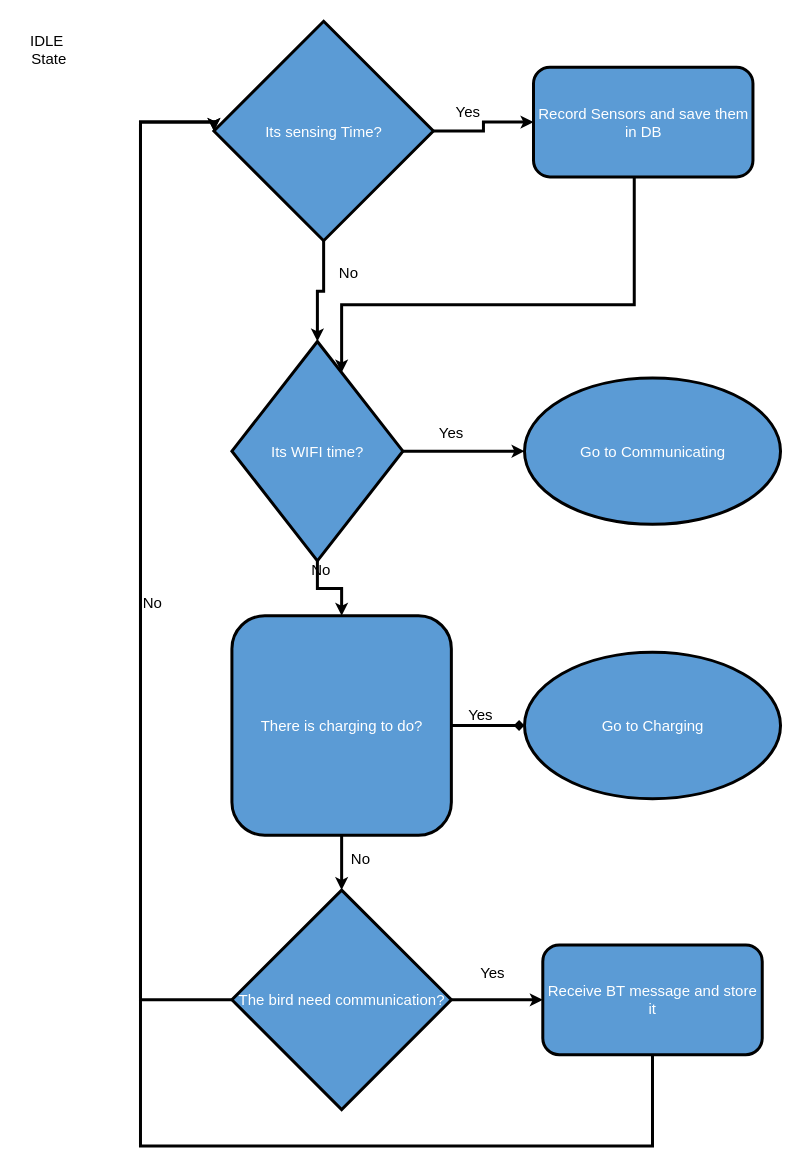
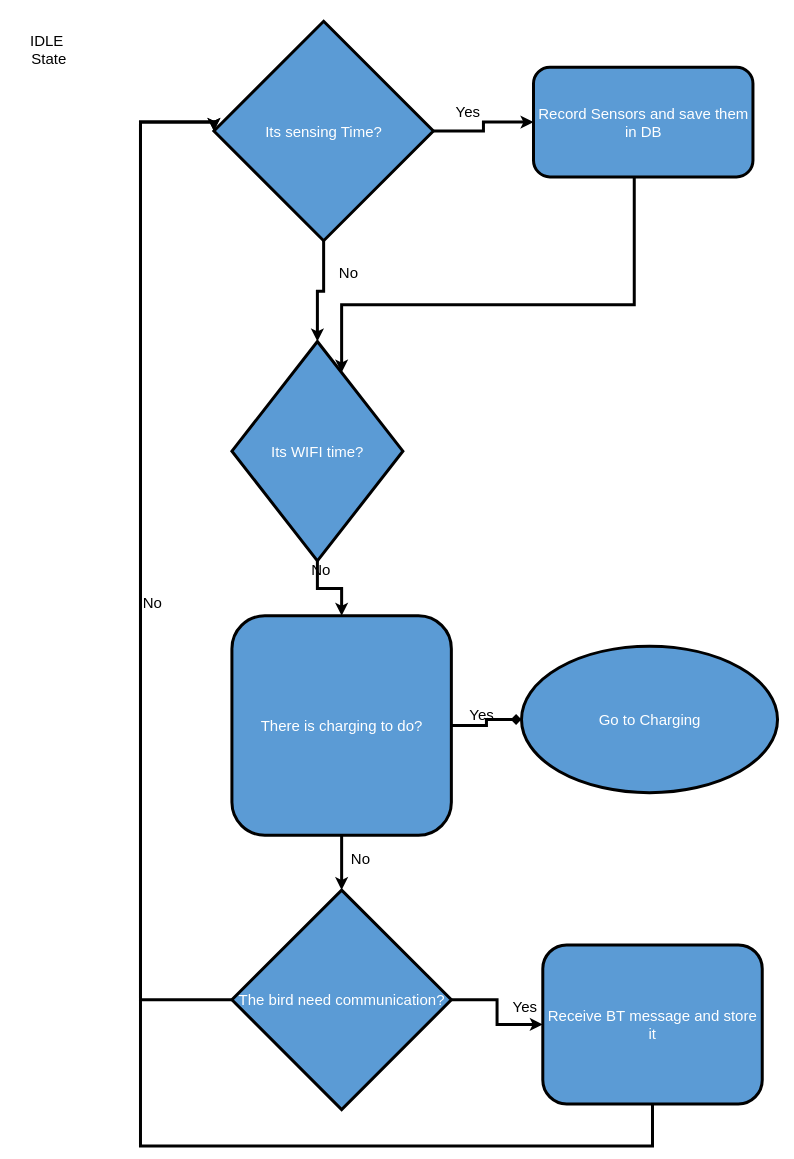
(460, 451) -> none
(652, 451) -> none
(652, 726) -> (649, 720)
(652, 1000) -> (652, 1025)
